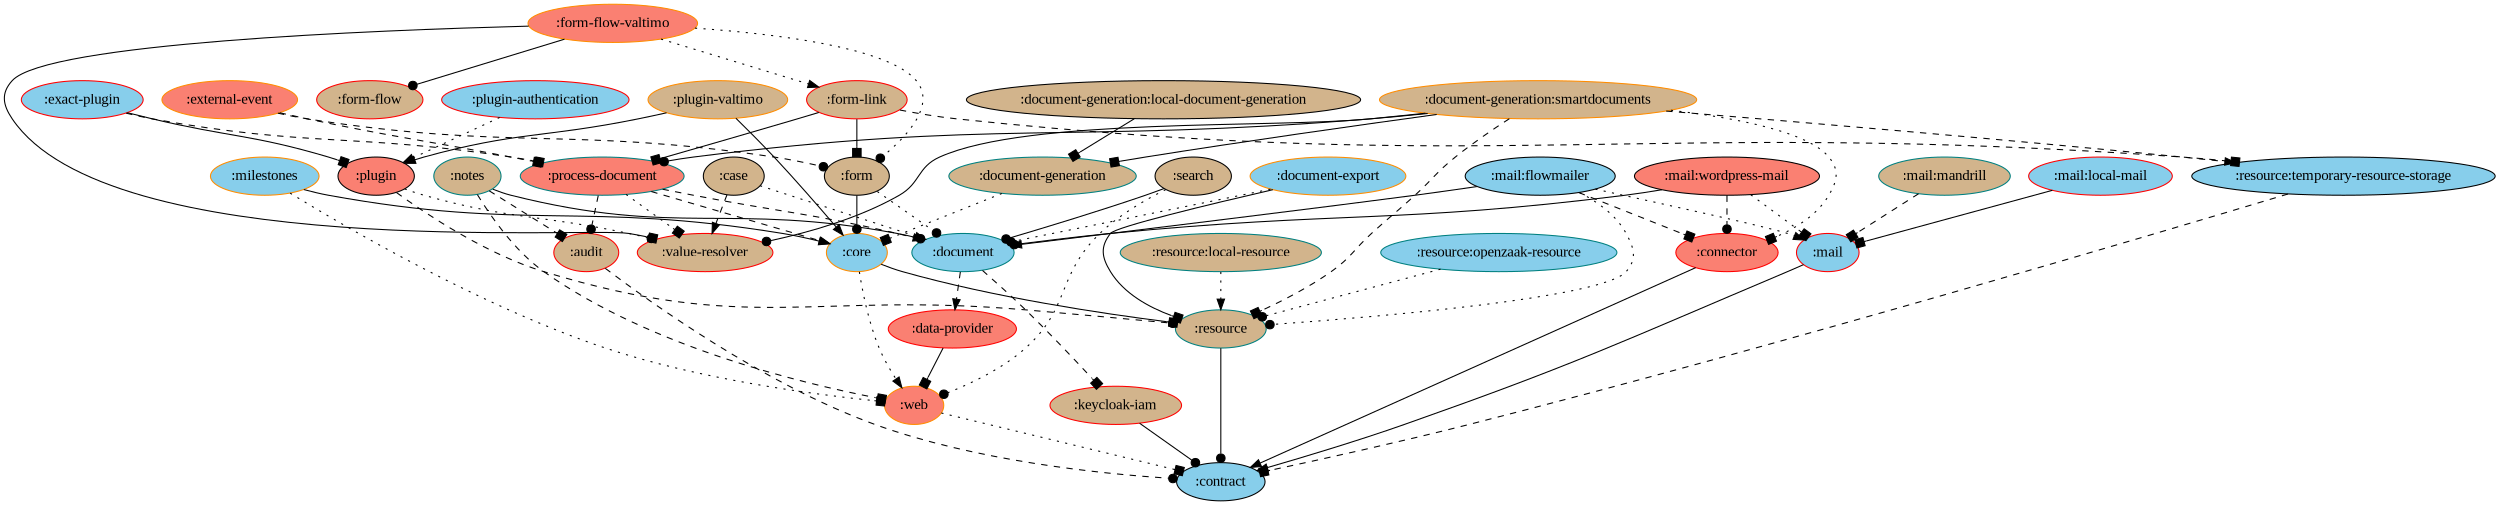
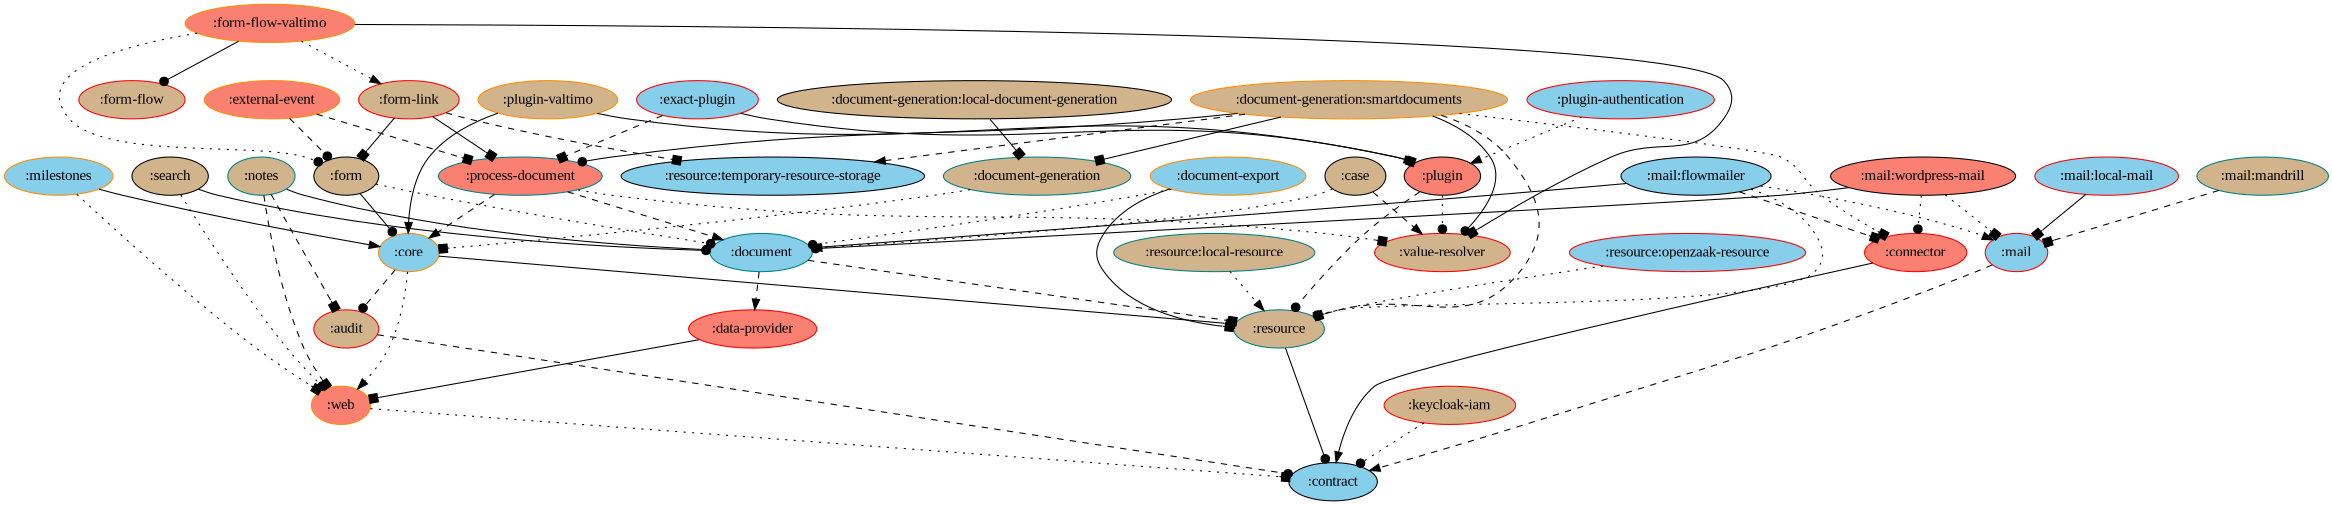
(596, 204) -> (381, 287)
(1727, 210) -> (1920, 210)
(1499, 253) -> (1687, 253)
(1039, 323) -> (1017, 290)
(1781, 341) -> none
(1539, 375) -> (1689, 373)
(1166, 442) -> (1394, 442)
